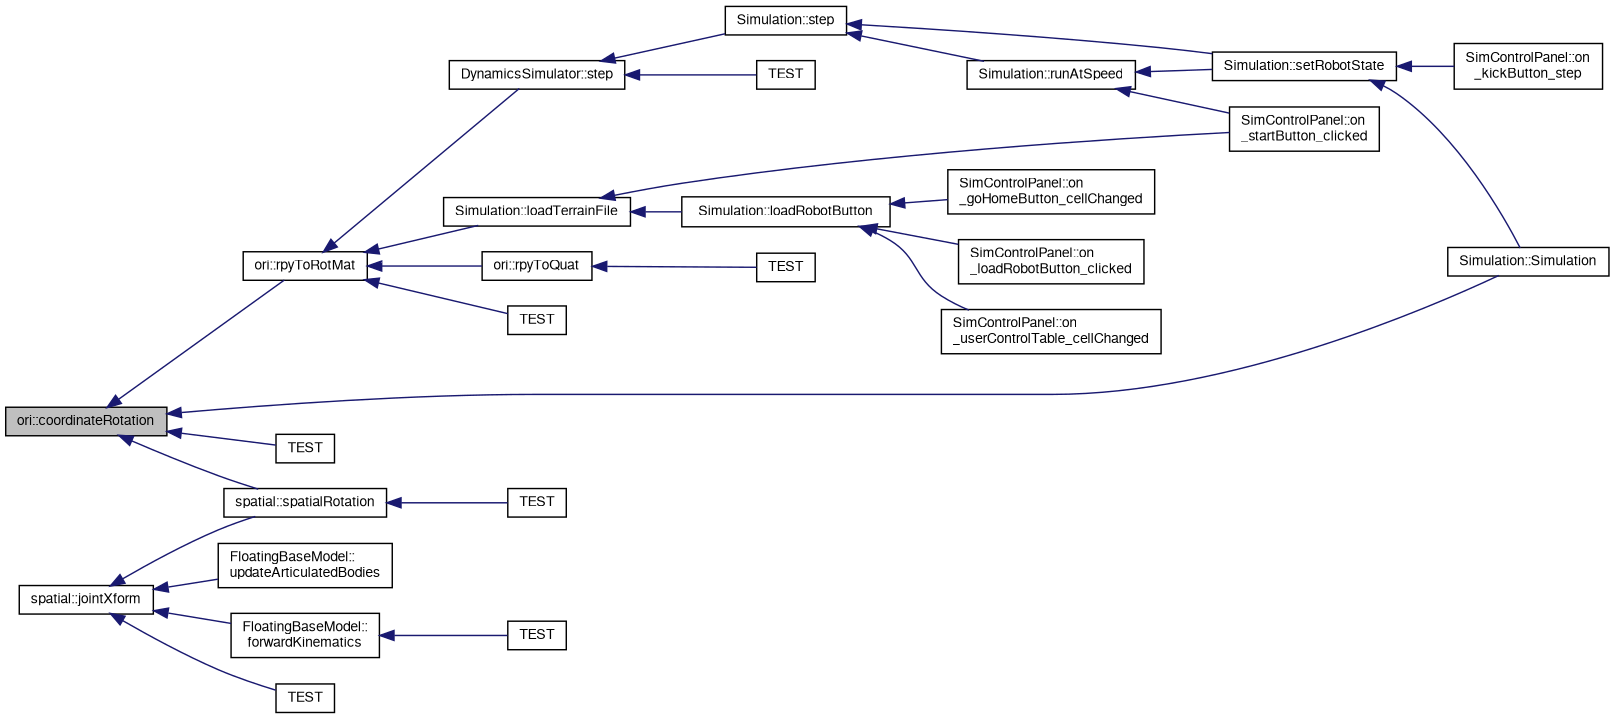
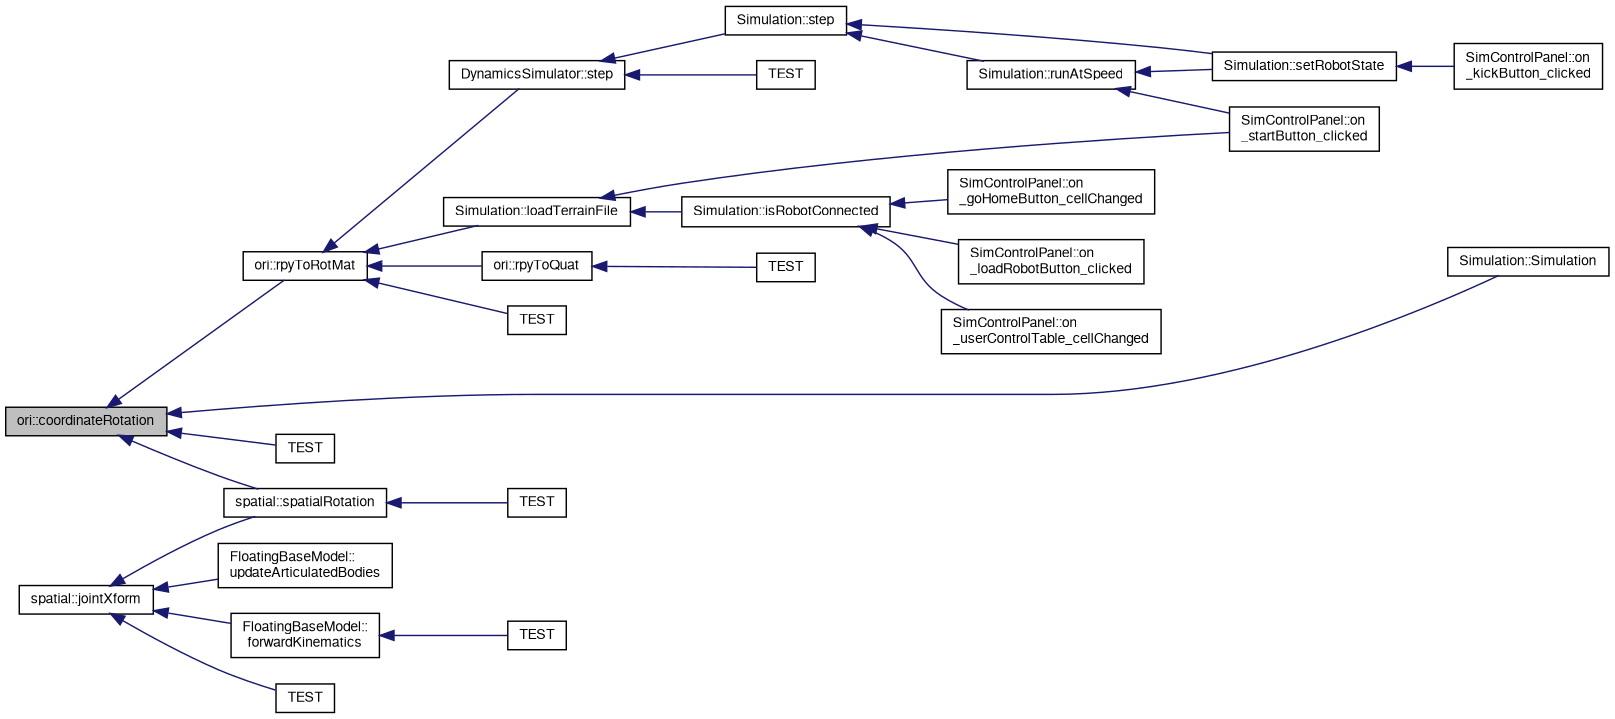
(1528, 66) -> (1528, 66)
(1462, 158) -> none
(786, 212) -> (786, 212)
